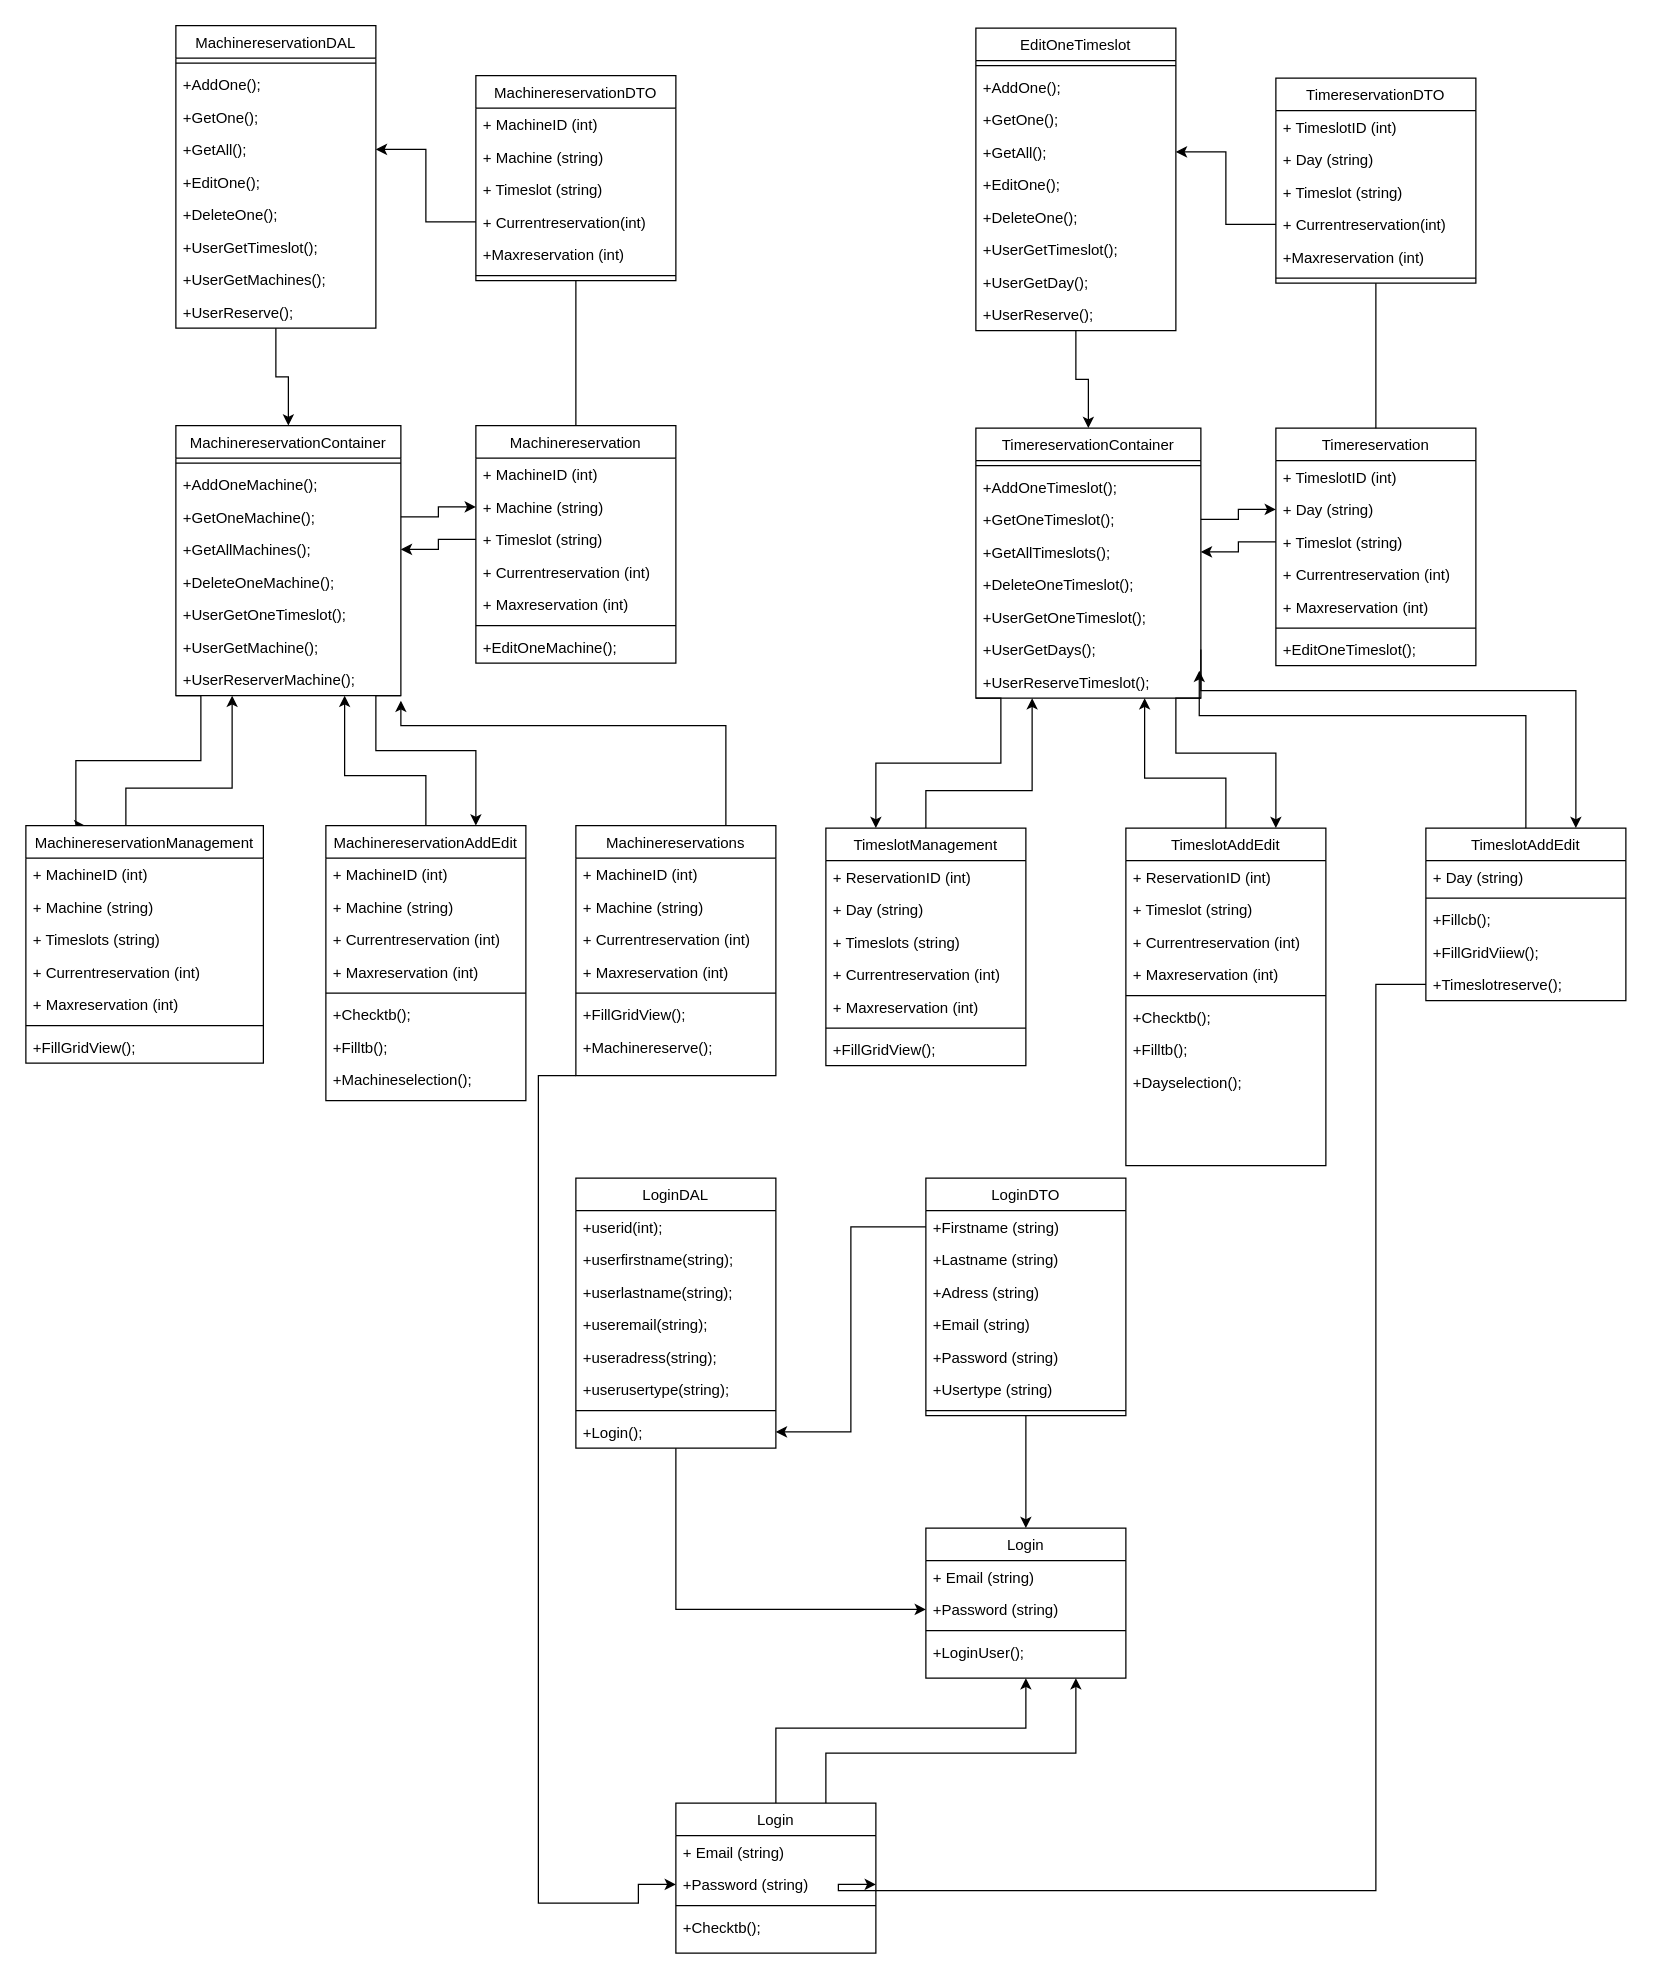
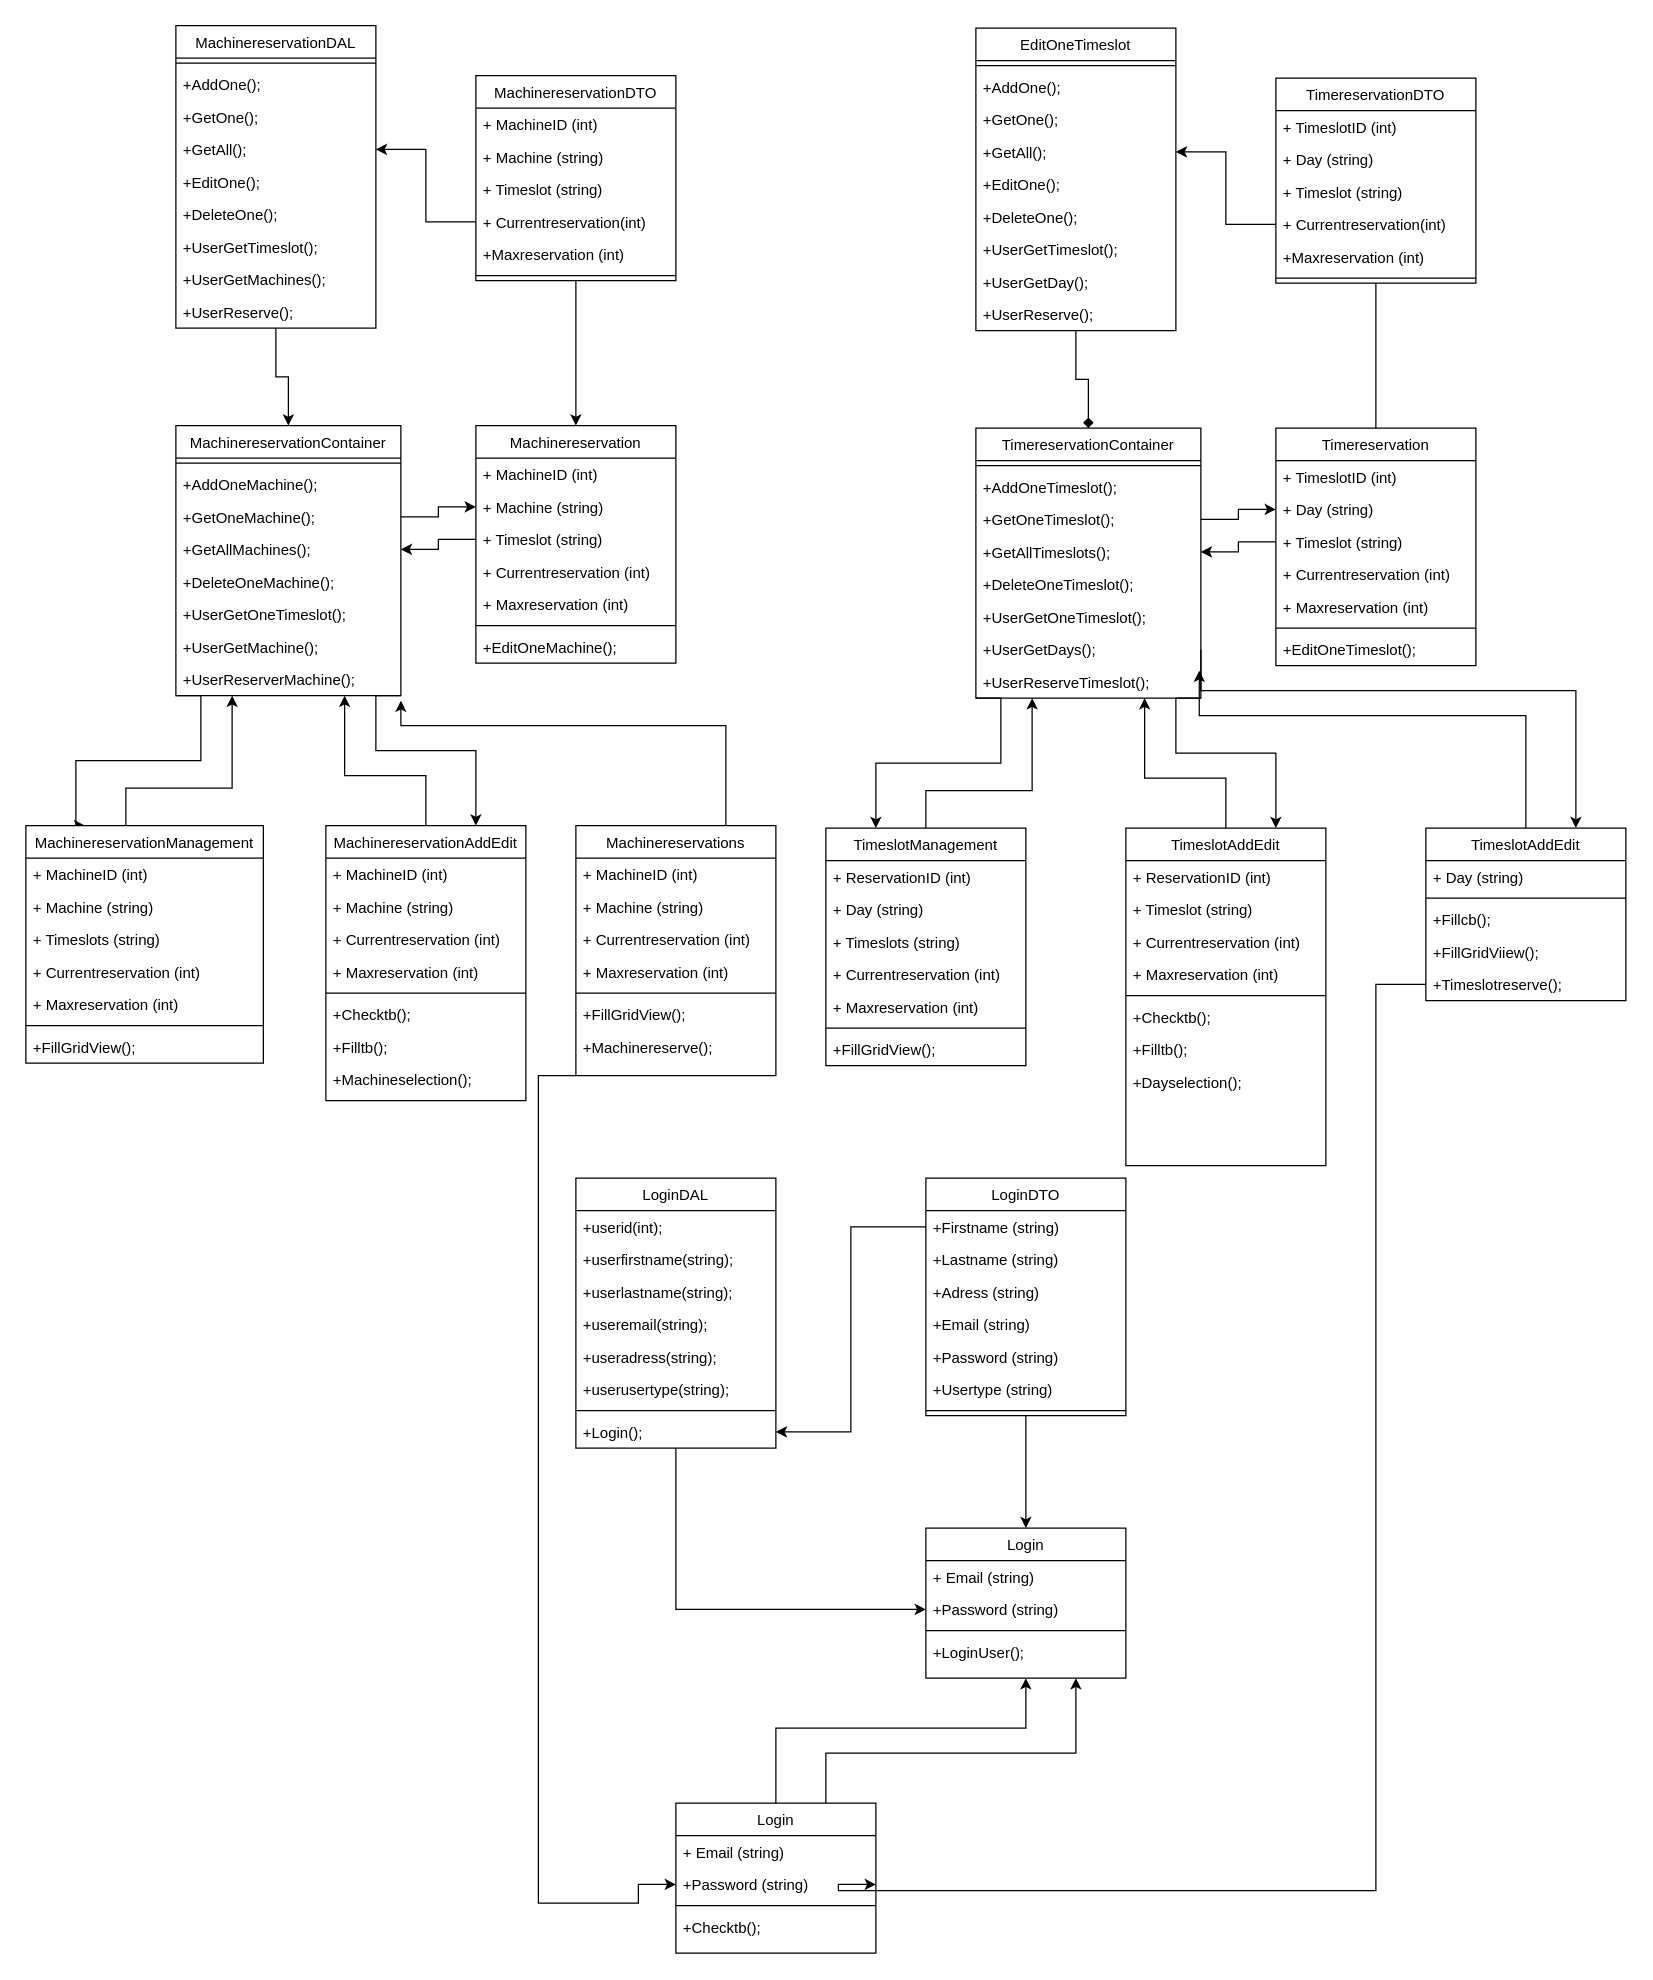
(1088, 418) -> (1088, 417)
(576, 419) -> (576, 416)
